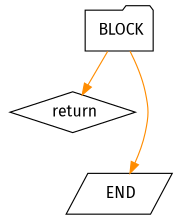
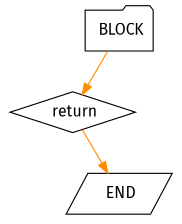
(148, 106) -> (92, 147)
